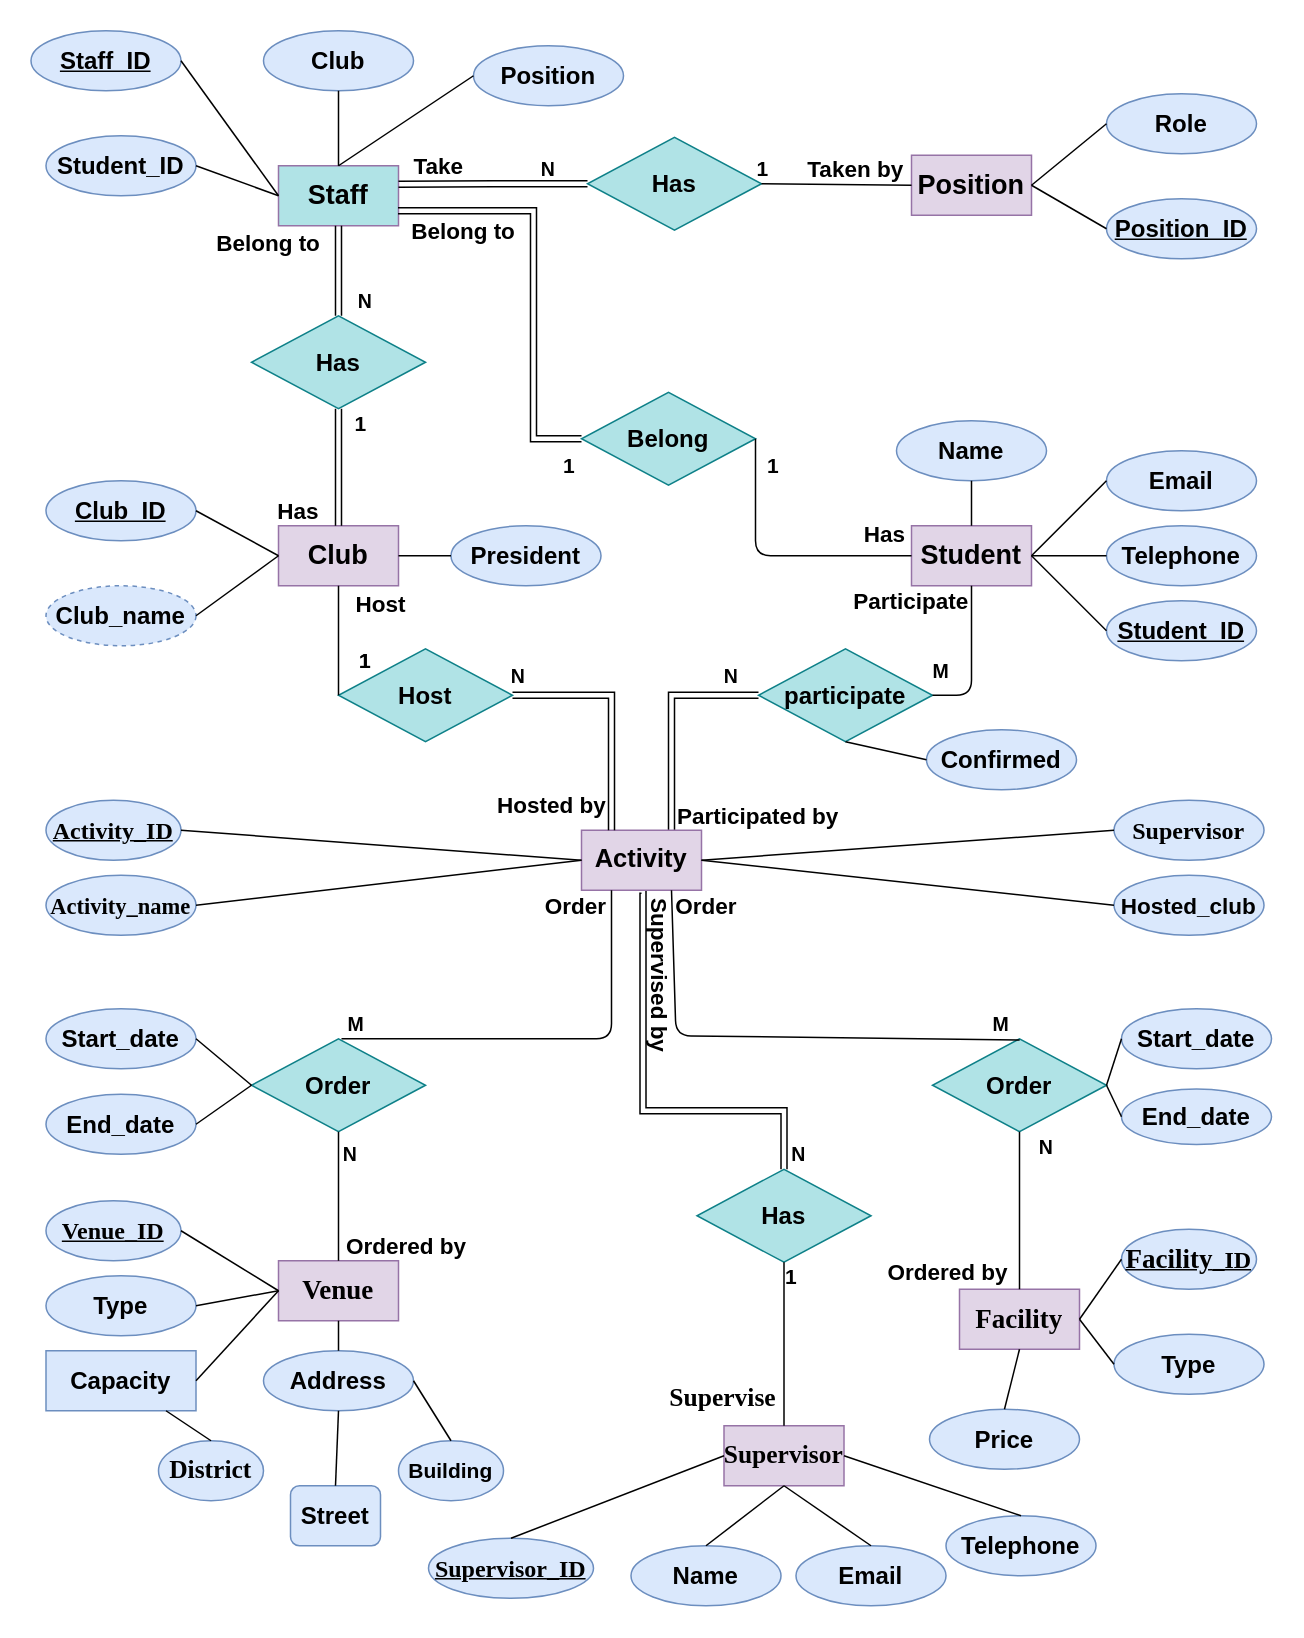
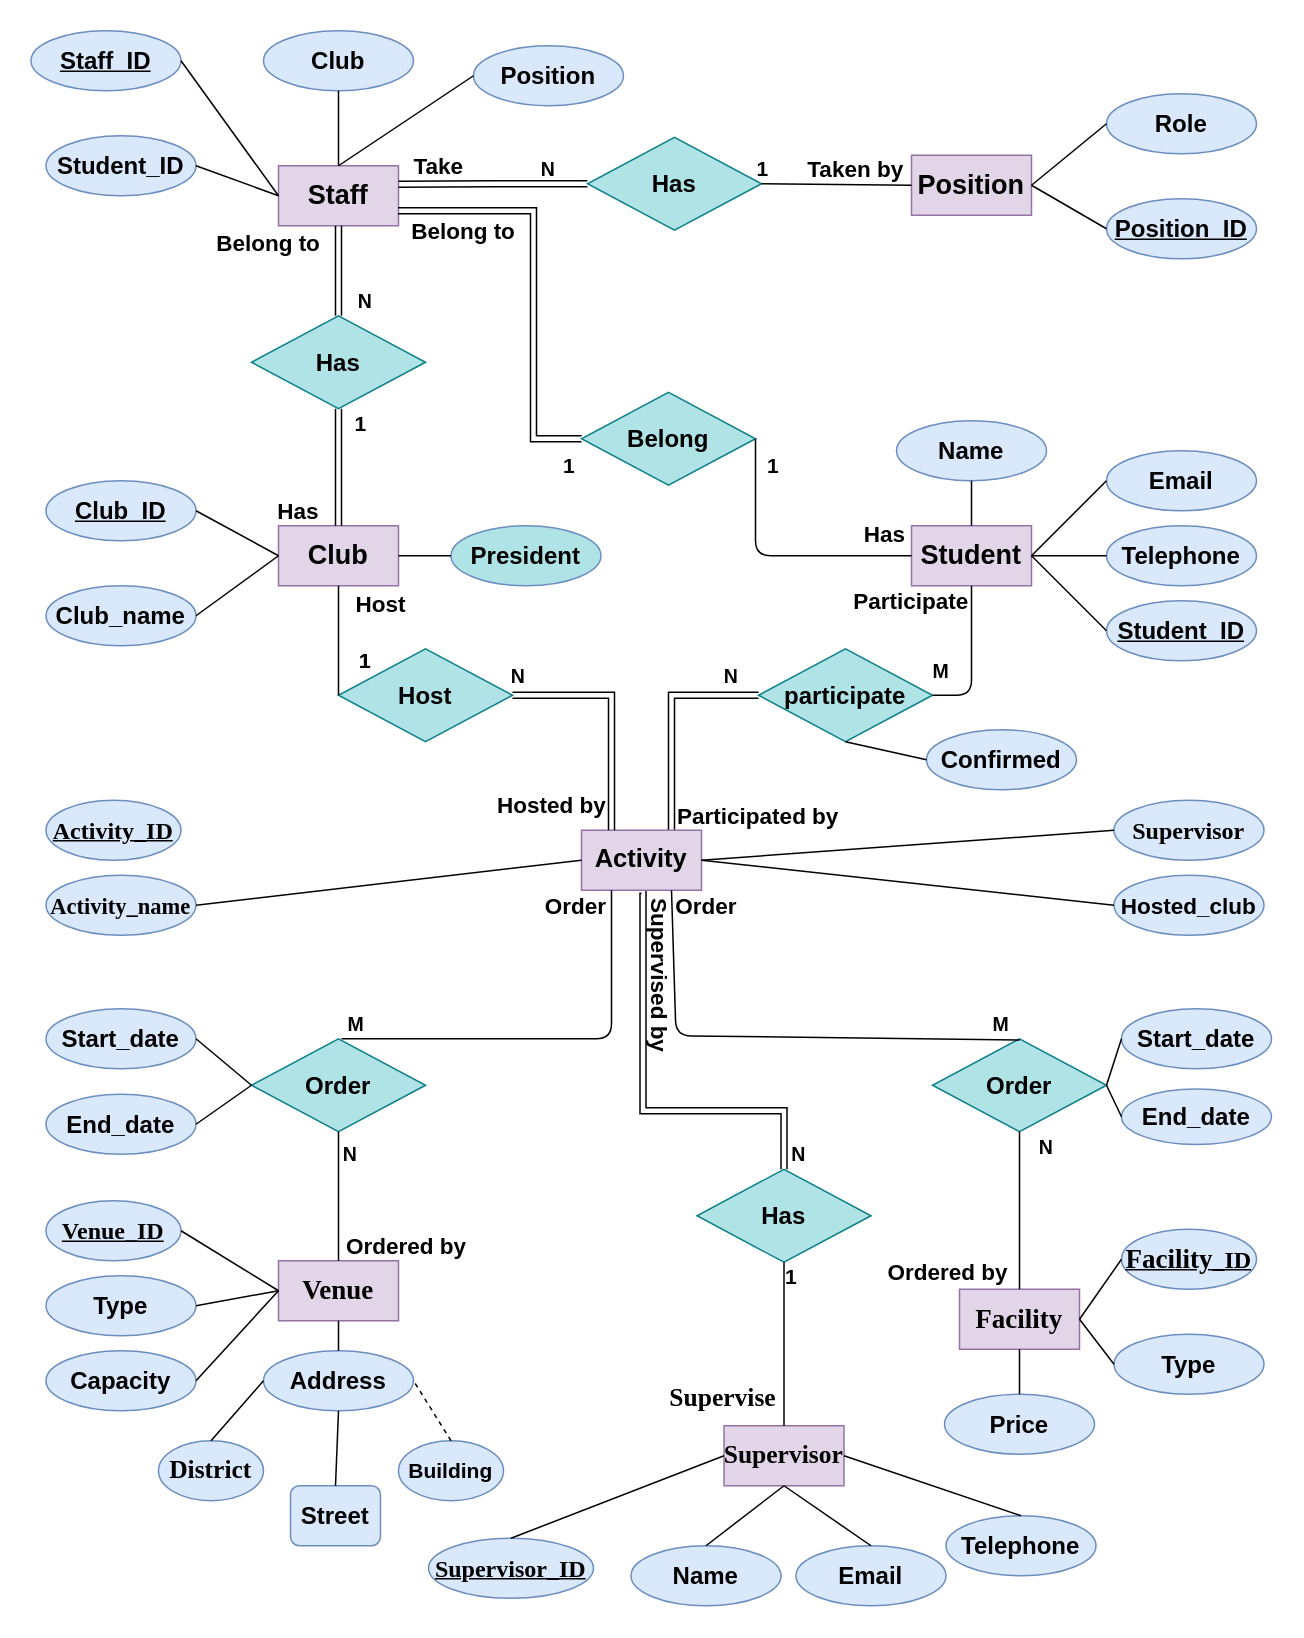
(338, 196) -> (338, 196)
(526, 556) -> (526, 556)
(121, 616) -> (121, 616)
(376, 845) -> none
(121, 1381) -> (121, 1381)
(431, 1410) -> (431, 1410)
(188, 1426) -> (237, 1411)
(1004, 1439) -> (1019, 1424)
